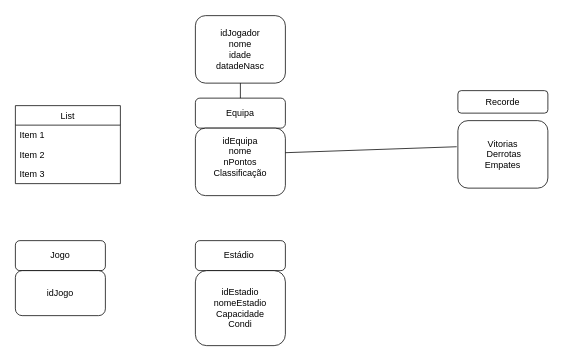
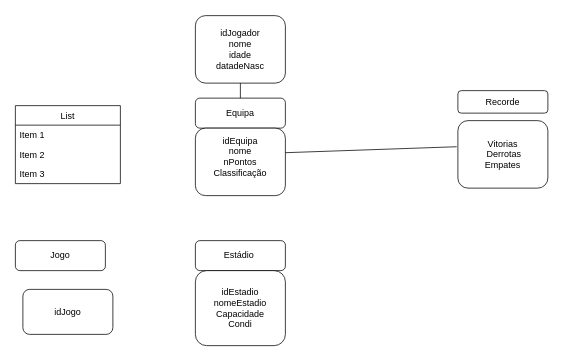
(60, 293) -> (68, 312)
